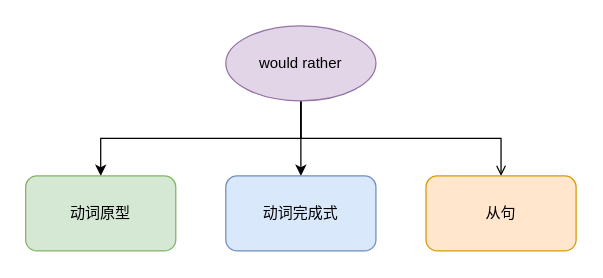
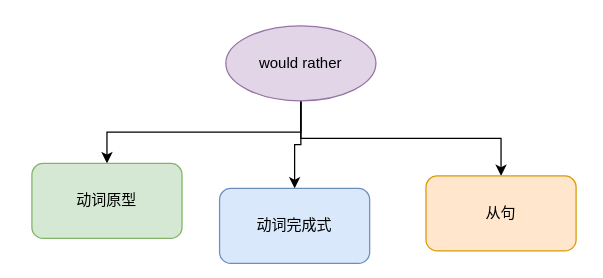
(501, 167) -> (501, 166)
(101, 213) -> (107, 201)
(301, 213) -> (294, 226)
